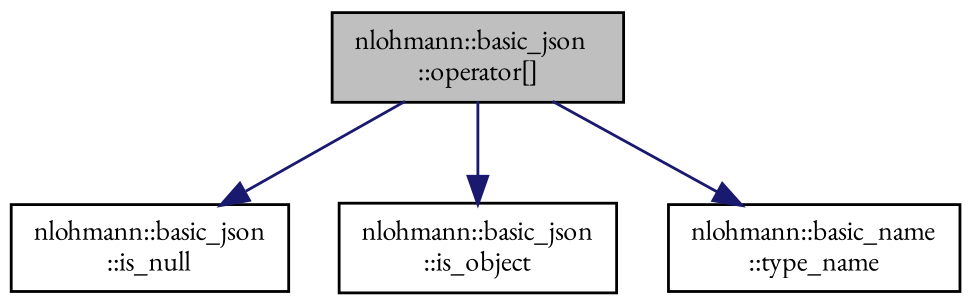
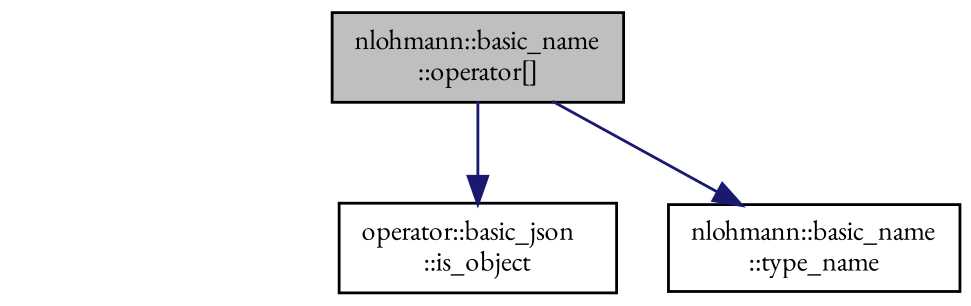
(478, 57) -> (478, 57)
(150, 248) -> none
(478, 248) -> (478, 248)
